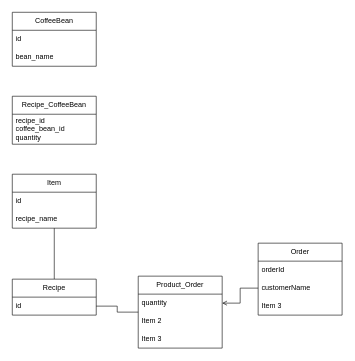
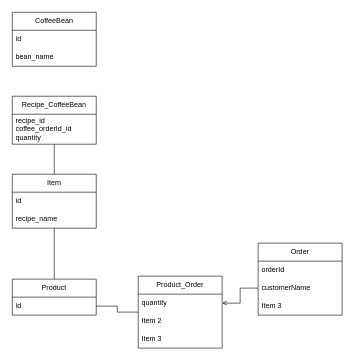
(43, 129) -> (49, 129)
none -> (54, 160)
(54, 288) -> (54, 288)
